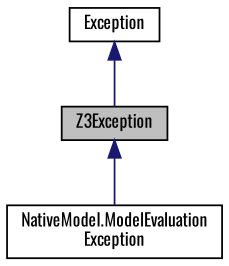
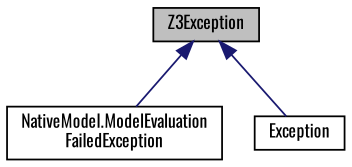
(115, 83) -> (259, 85)
(115, 232) -> (115, 133)
